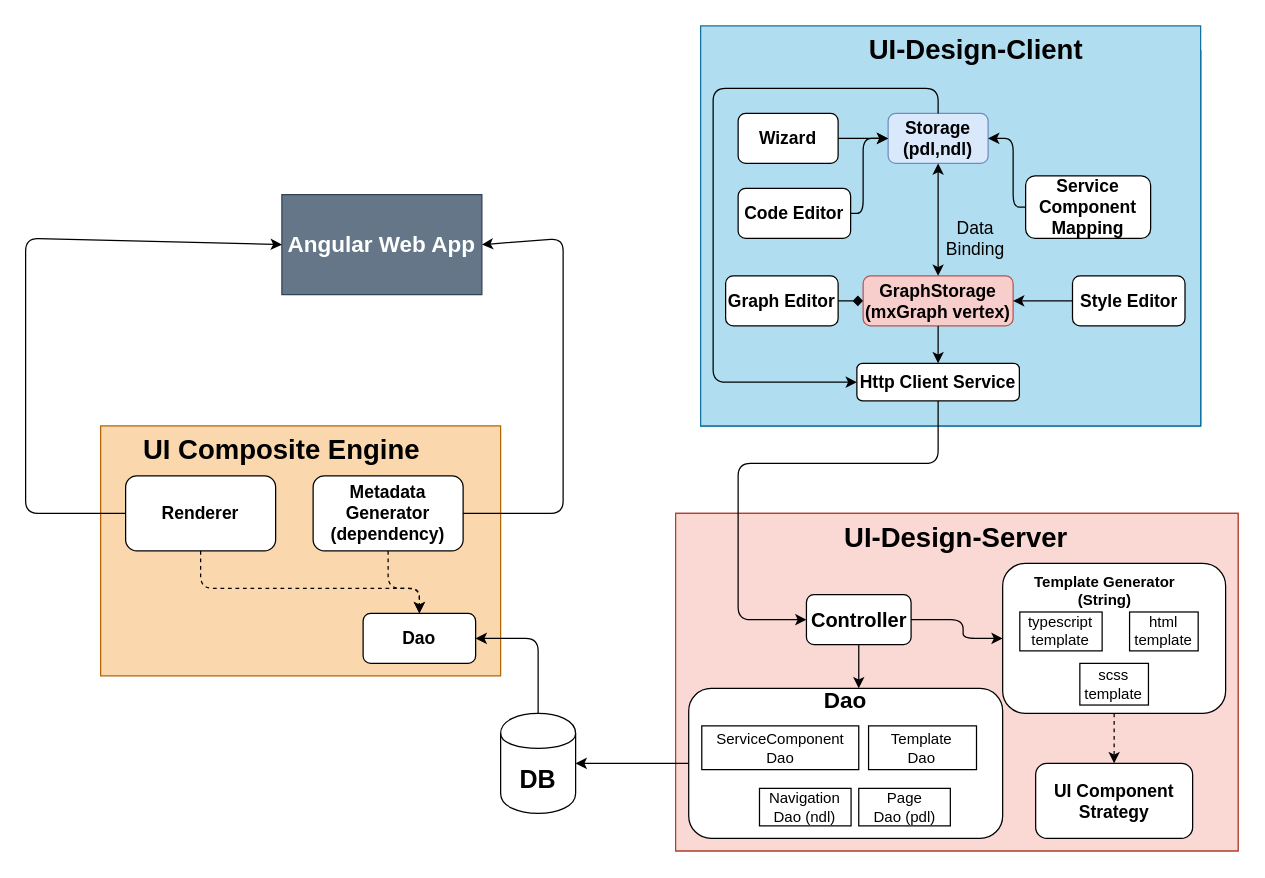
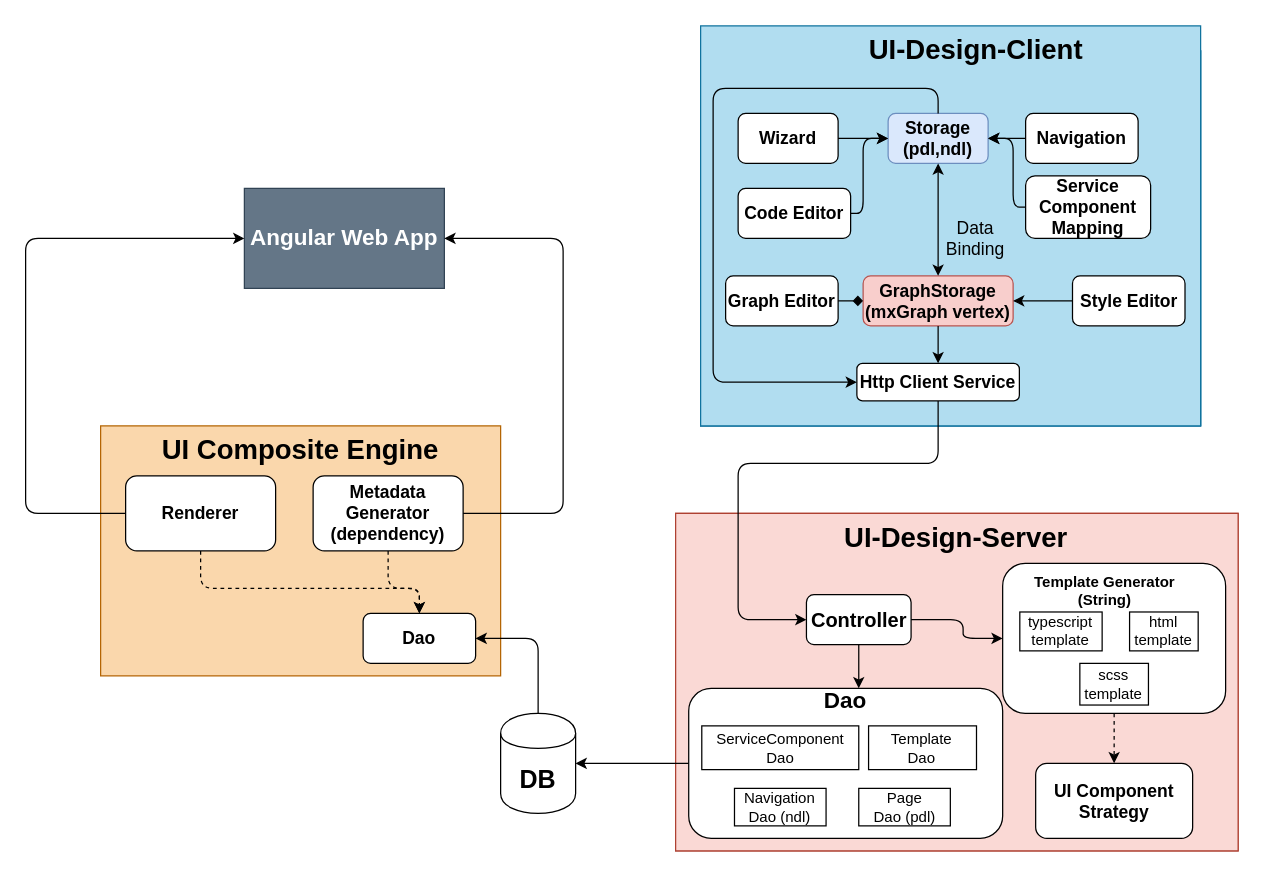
none -> (1018, 138)
none -> (1082, 138)
(382, 244) -> (344, 238)
(282, 451) -> (301, 451)
(805, 807) -> (780, 807)
